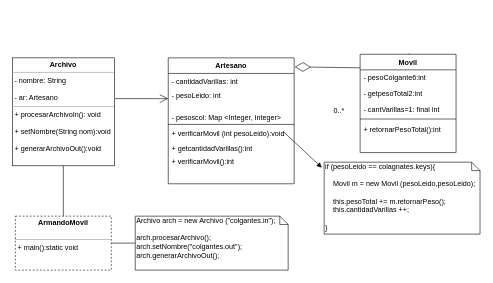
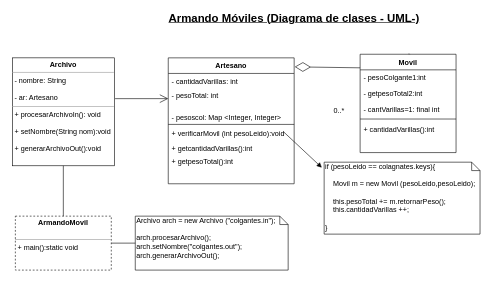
none -> (294, 18)
(398, 78) -> (398, 78)
(199, 96) -> (199, 96)
(410, 130) -> (405, 130)
(209, 162) -> (208, 162)
